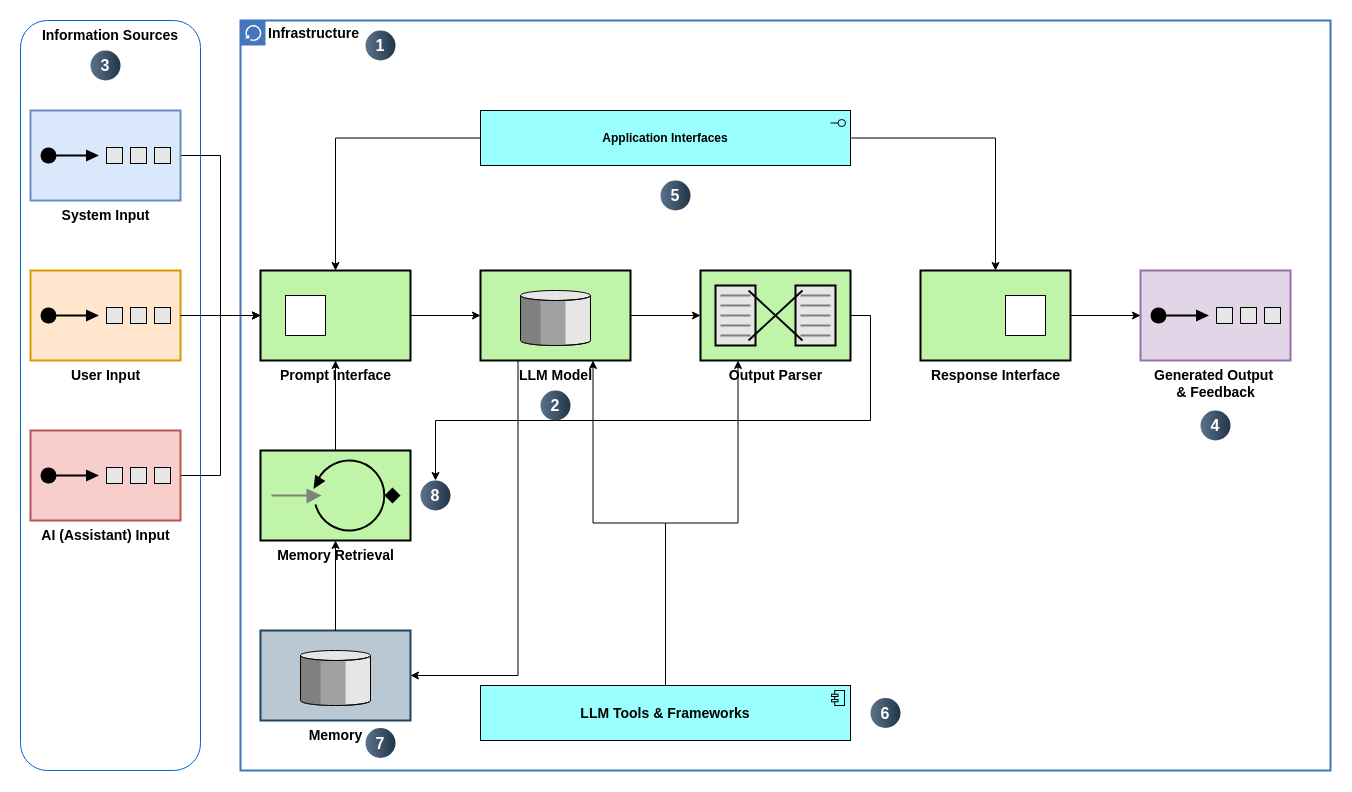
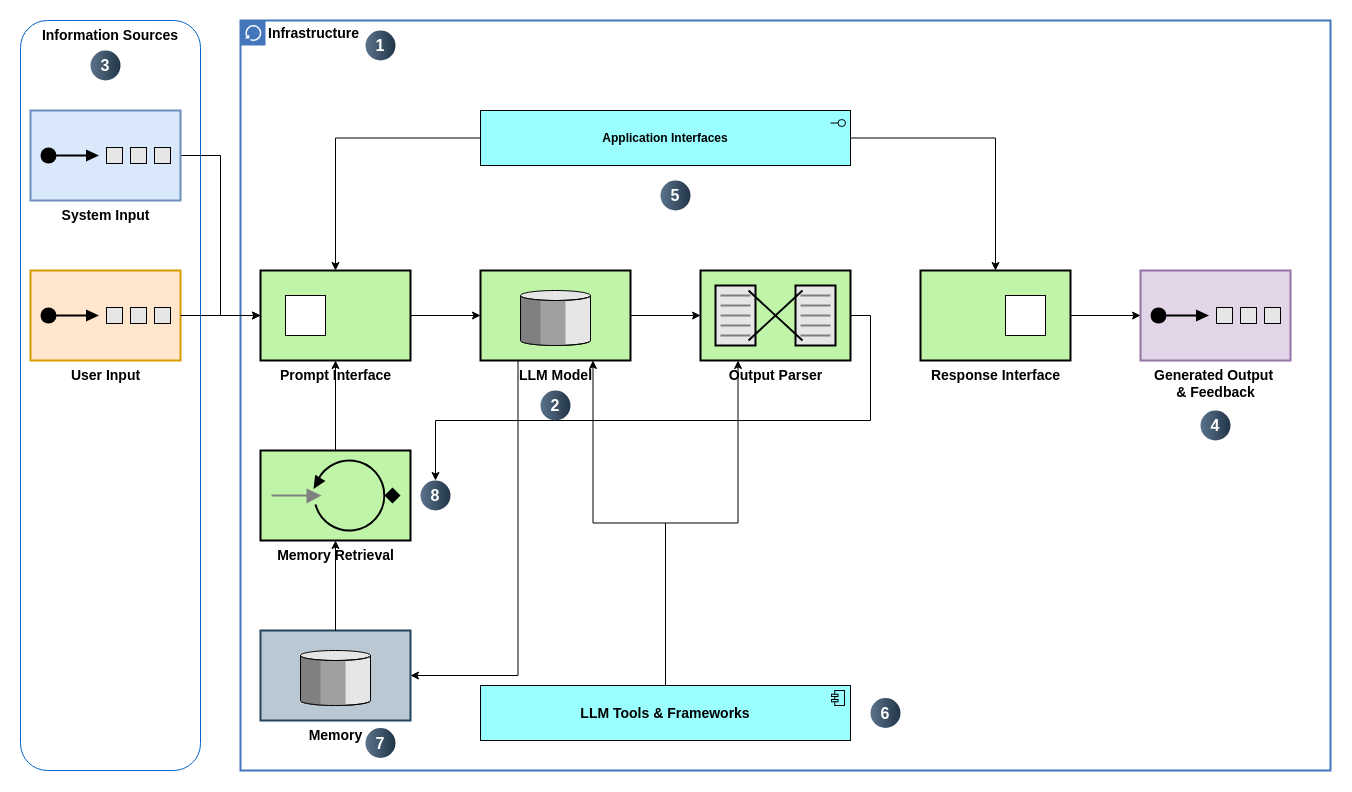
(221, 417) -> none
(106, 476) -> none
